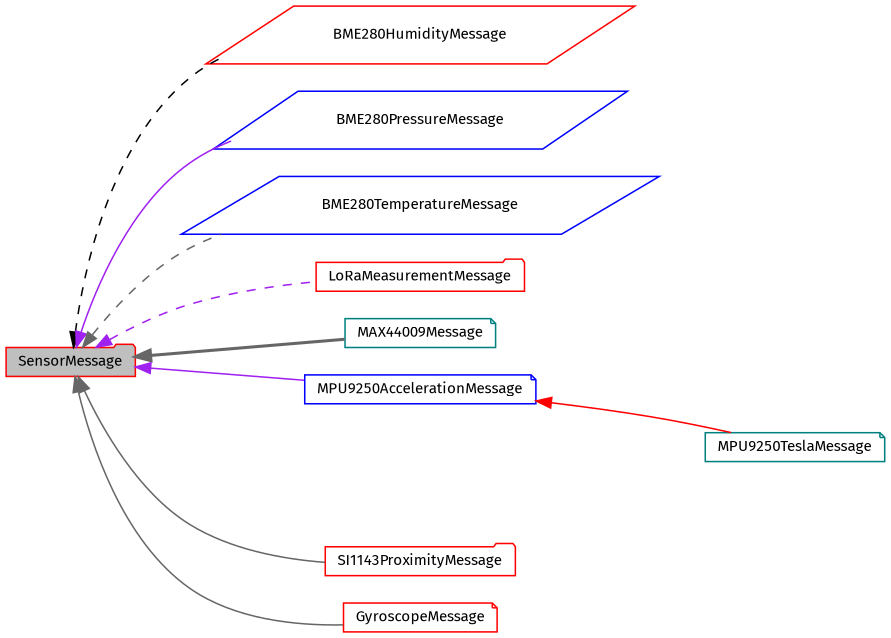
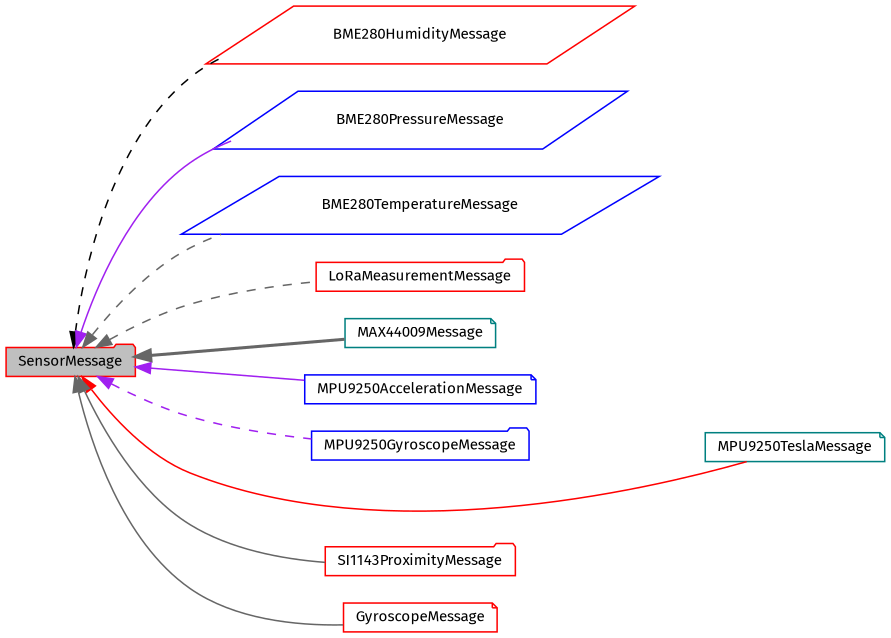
(209, 299) -> (209, 299)
(642, 415) -> (403, 510)
none -> (420, 446)
